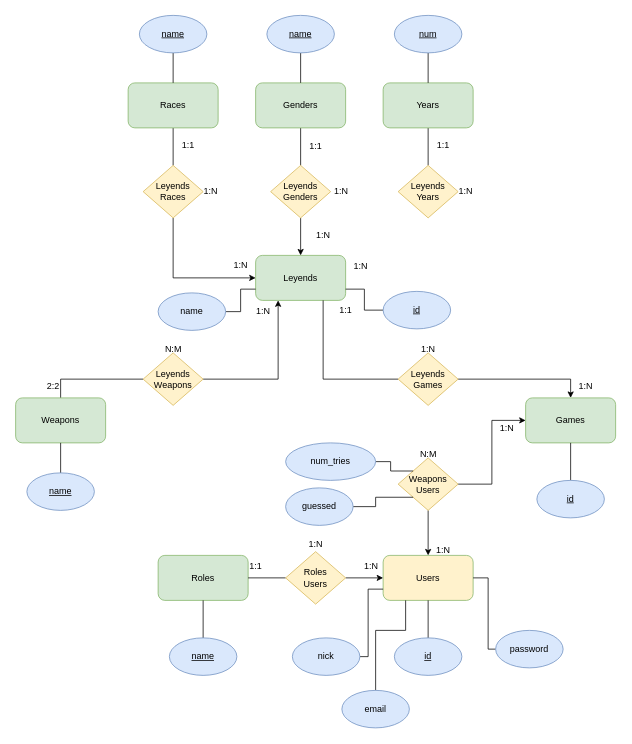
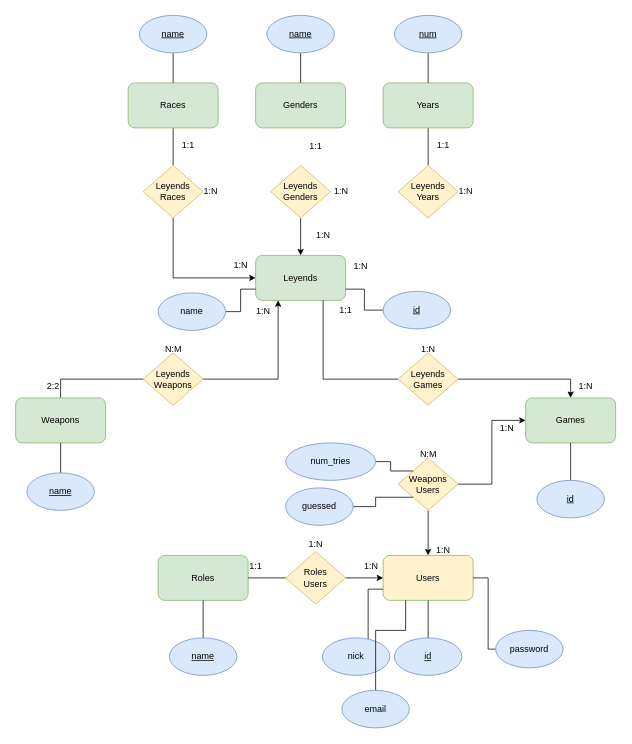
(300, 147) -> none
(326, 657) -> (356, 657)
